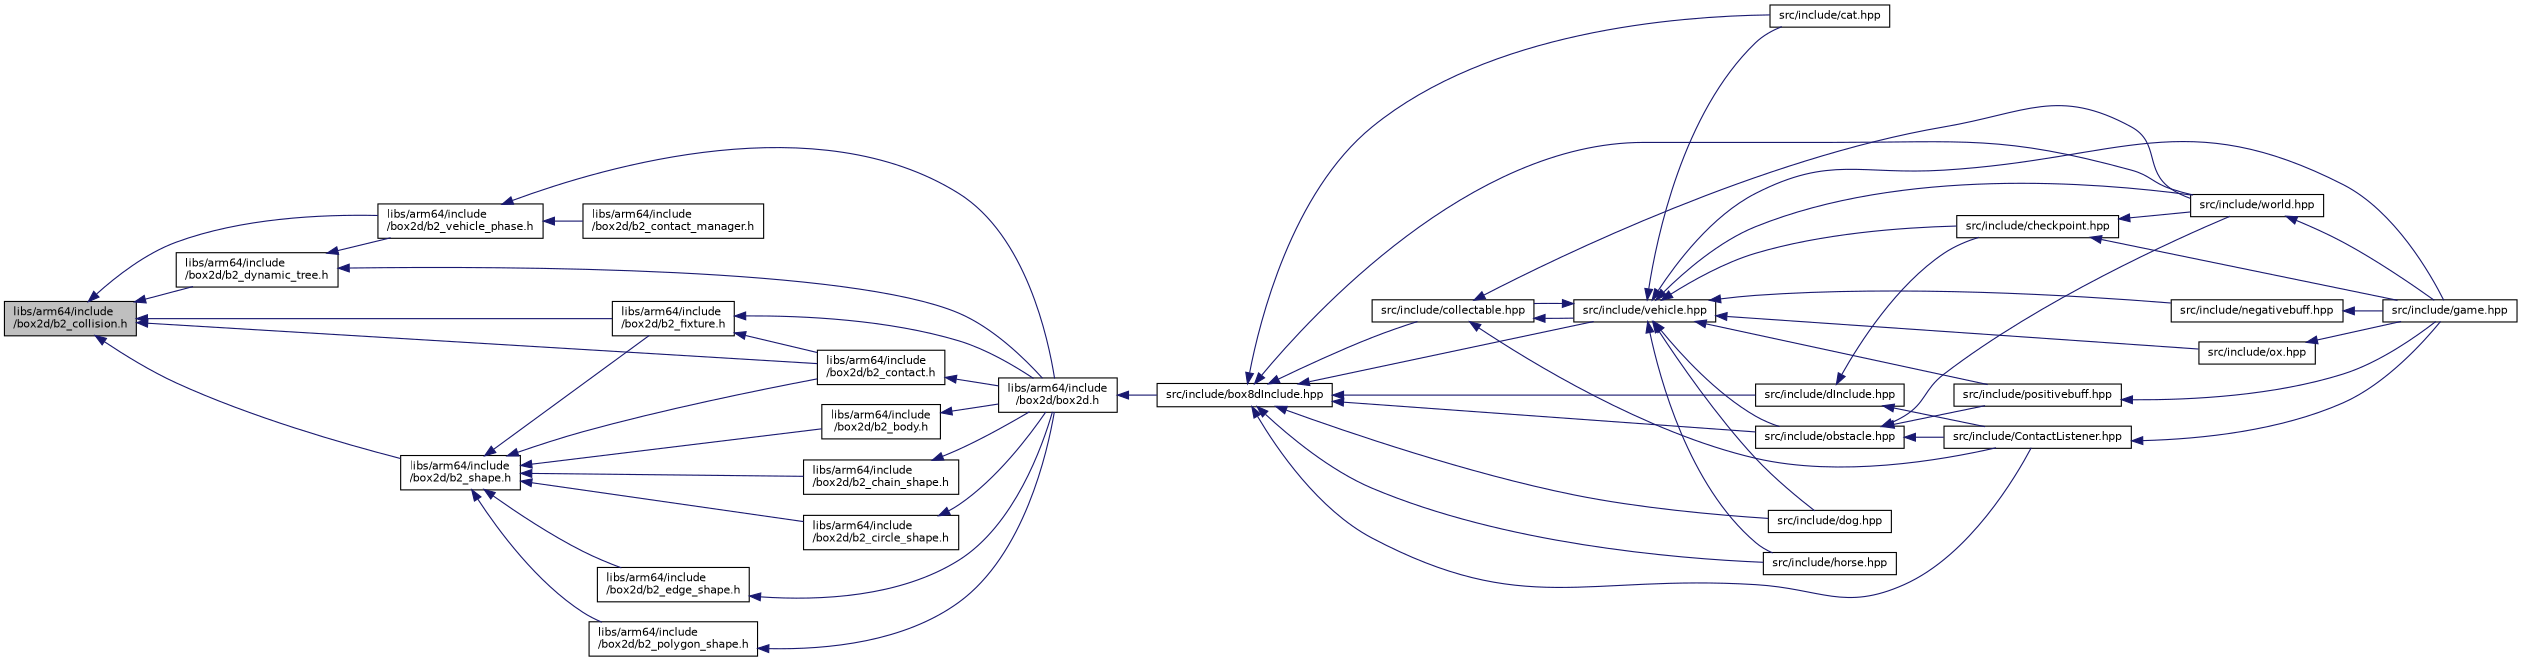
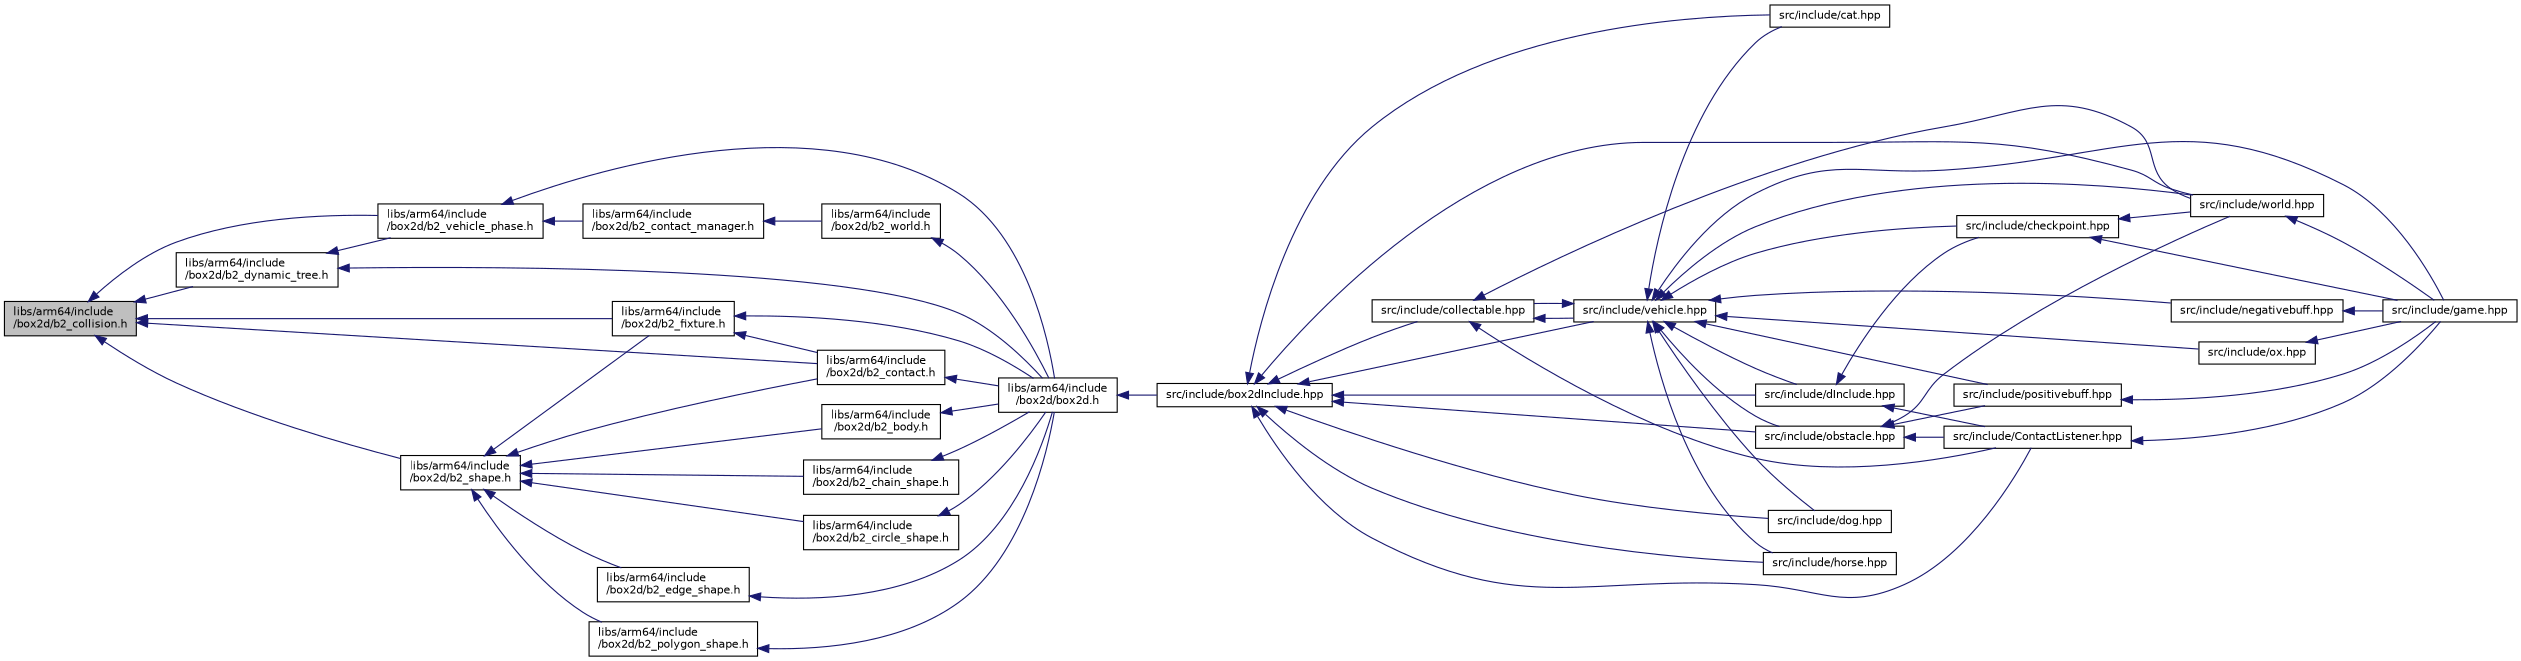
none -> (881, 221)
none -> (1734, 359)
(1245, 395) -> (1245, 395)
